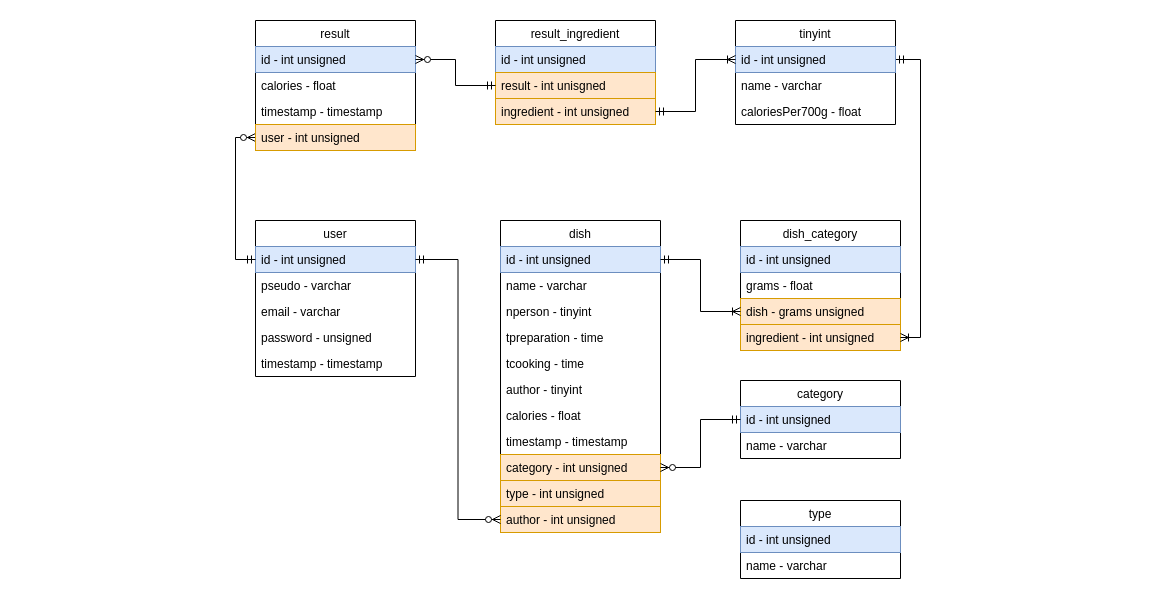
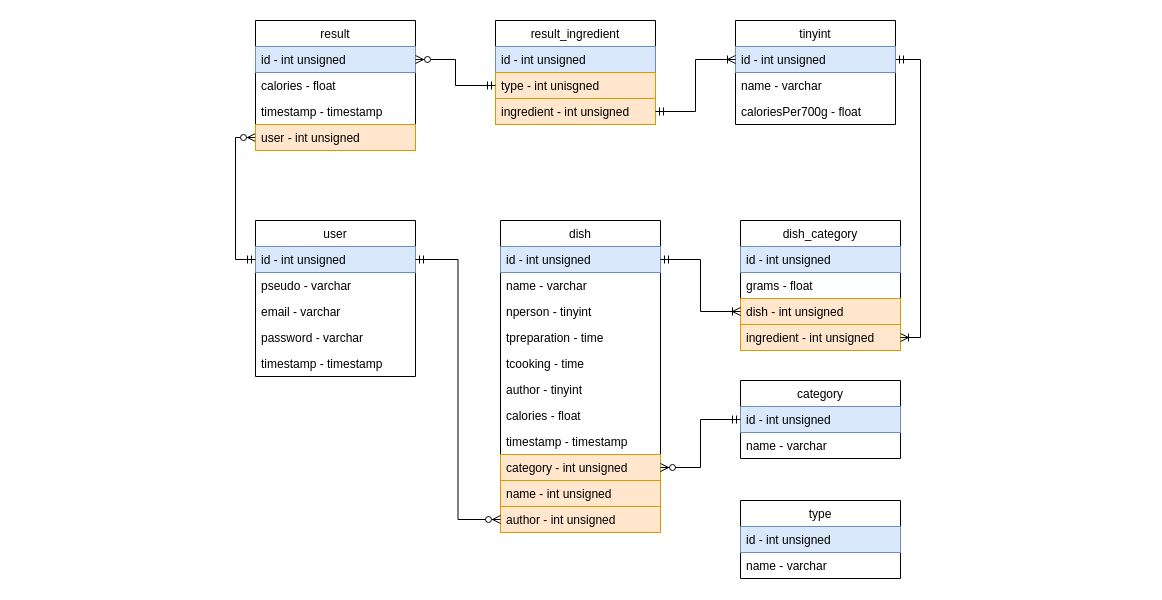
(562, 86) -> (557, 86)
(812, 312) -> (804, 312)
(323, 338) -> (321, 338)
(565, 494) -> (565, 494)
